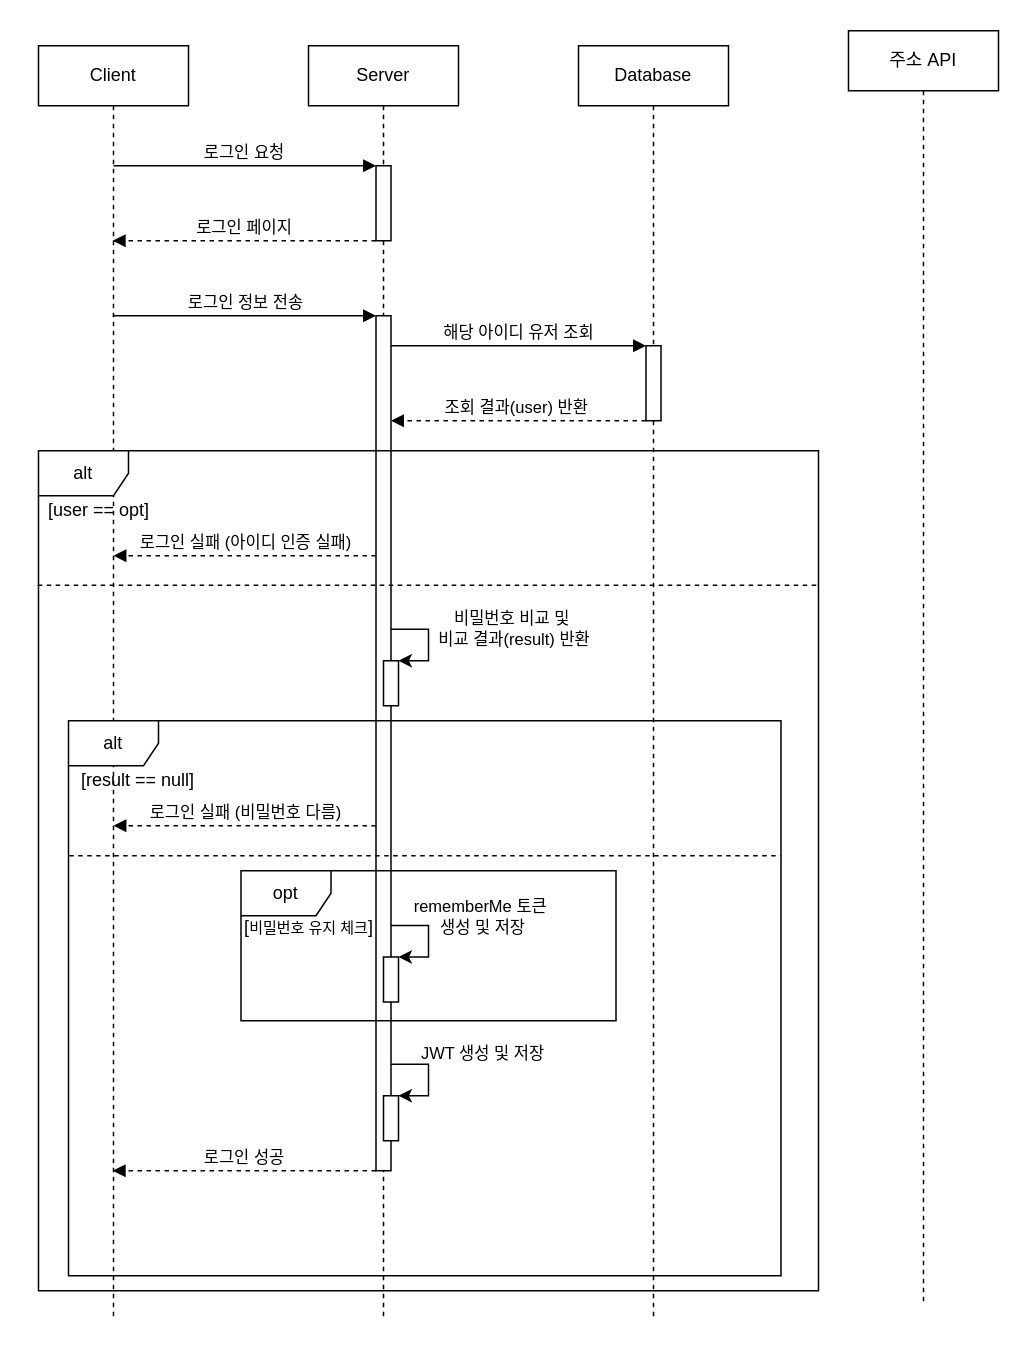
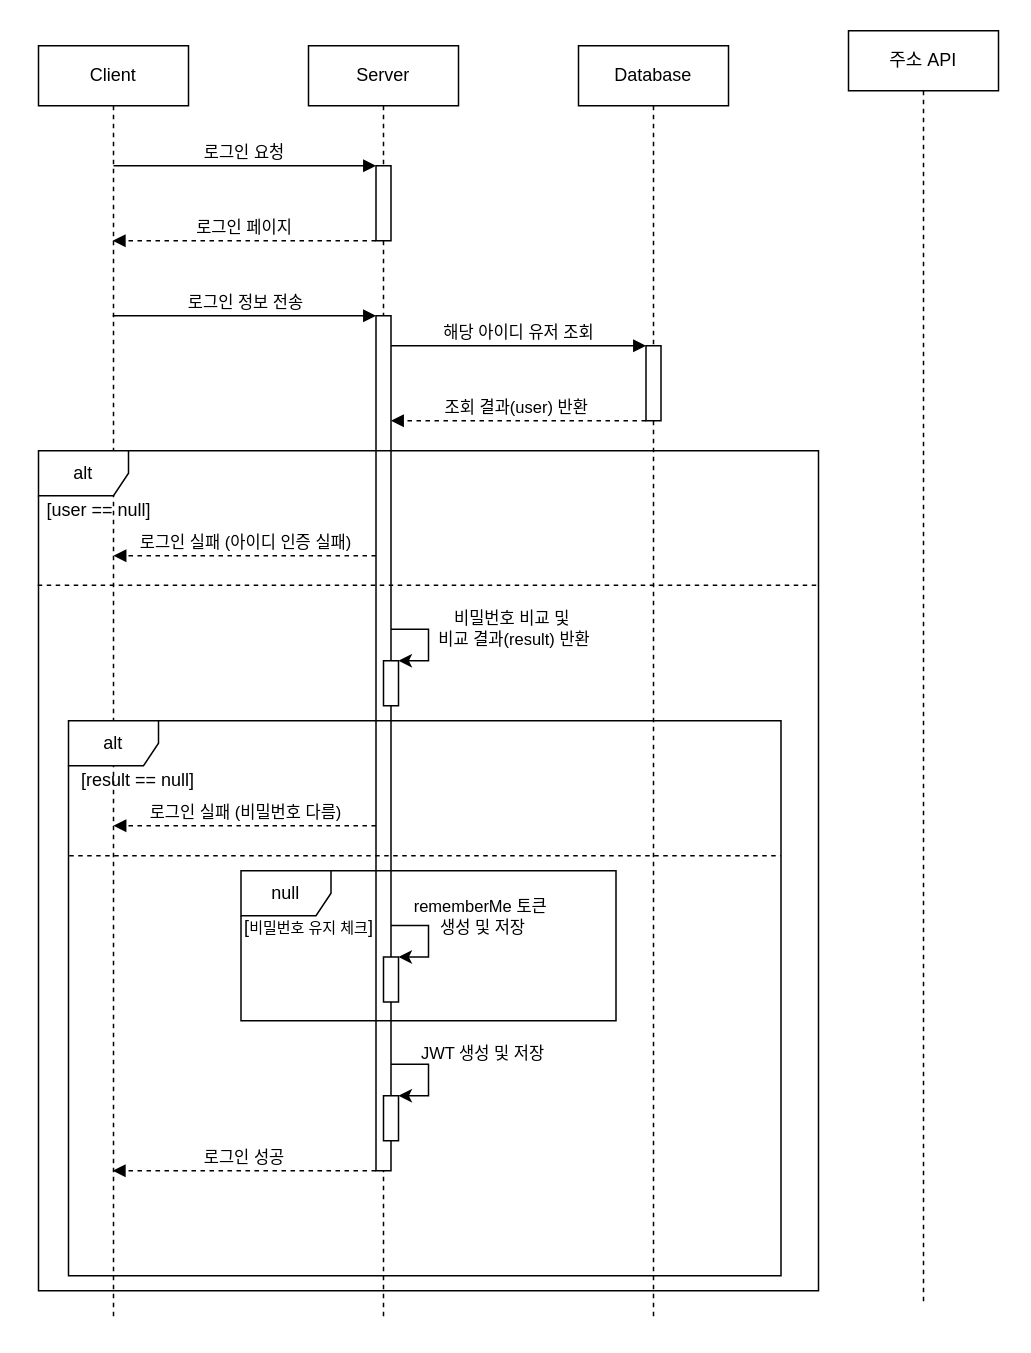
(99, 511) -> (99, 511)
(286, 893) -> (286, 893)
